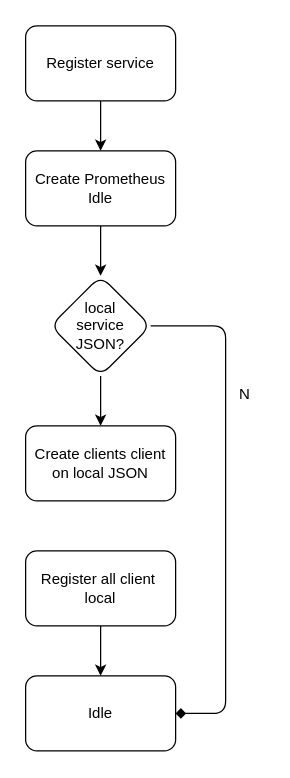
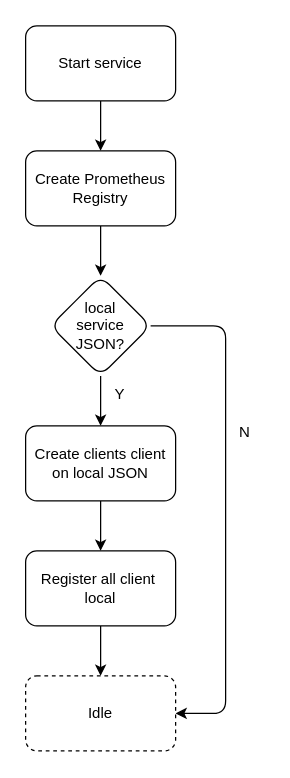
(101, 63) -> (101, 63)
(101, 188) -> (101, 188)
none -> (119, 394)
(244, 394) -> (244, 432)
none -> (101, 522)
(101, 713) -> (101, 713)
(186, 713) -> (185, 713)
